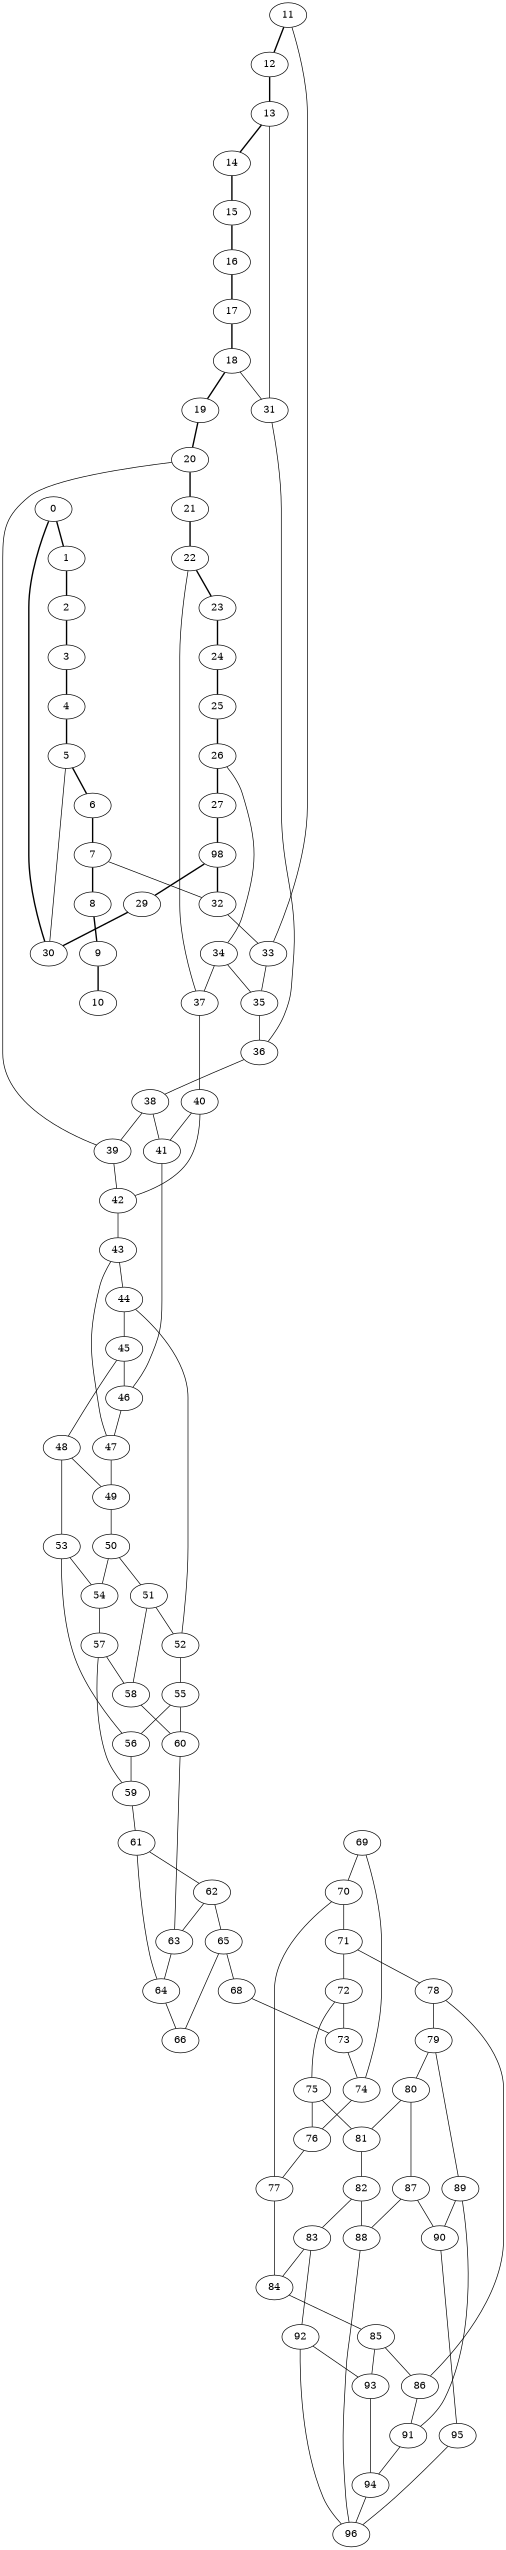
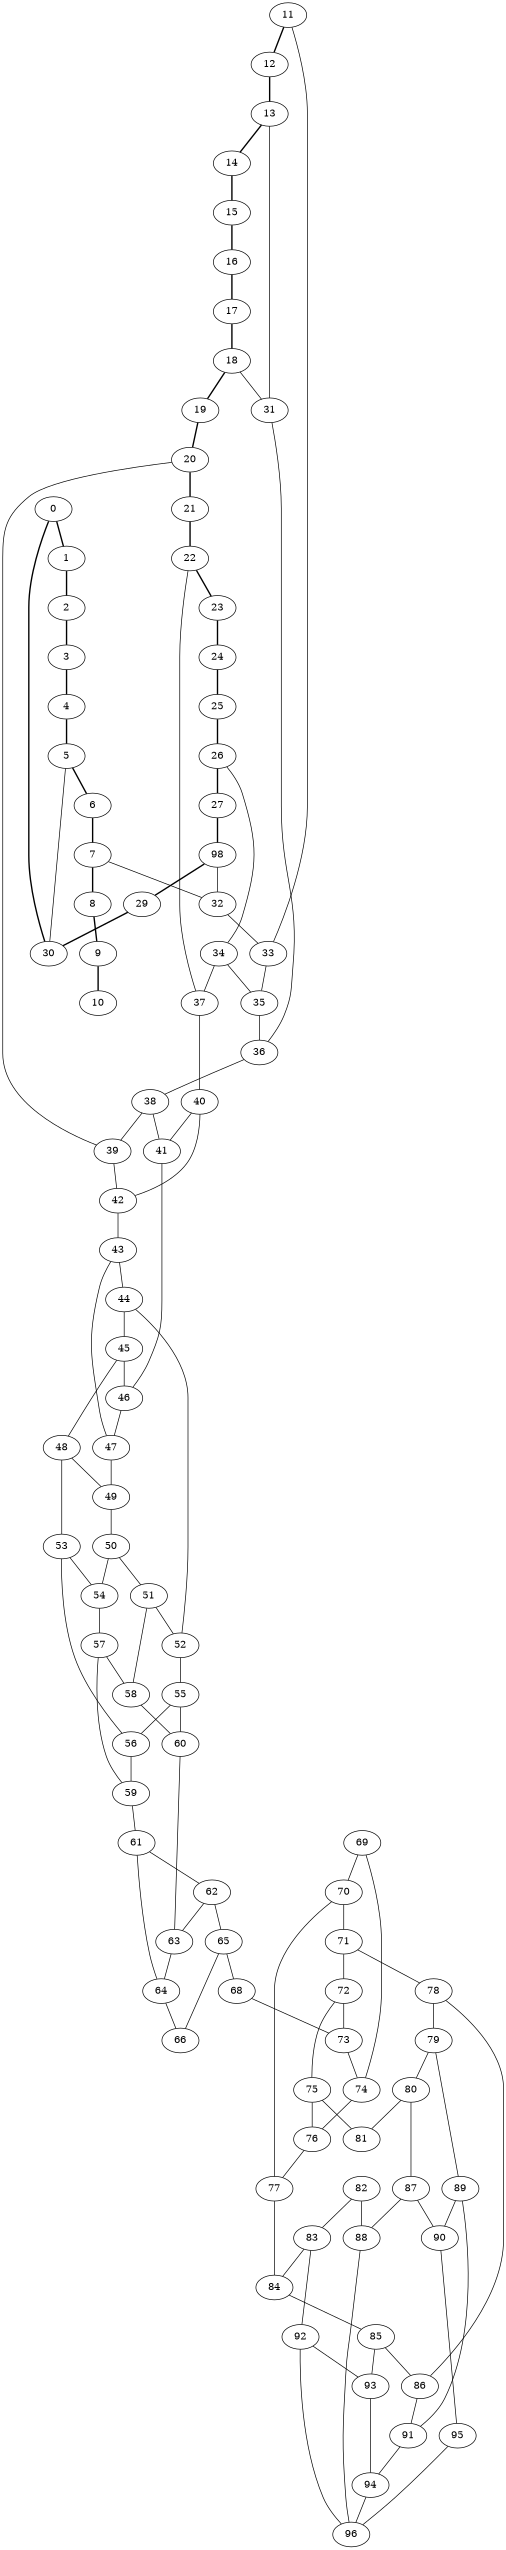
(217, 880) -> (217, 880)
(362, 2164) -> none
